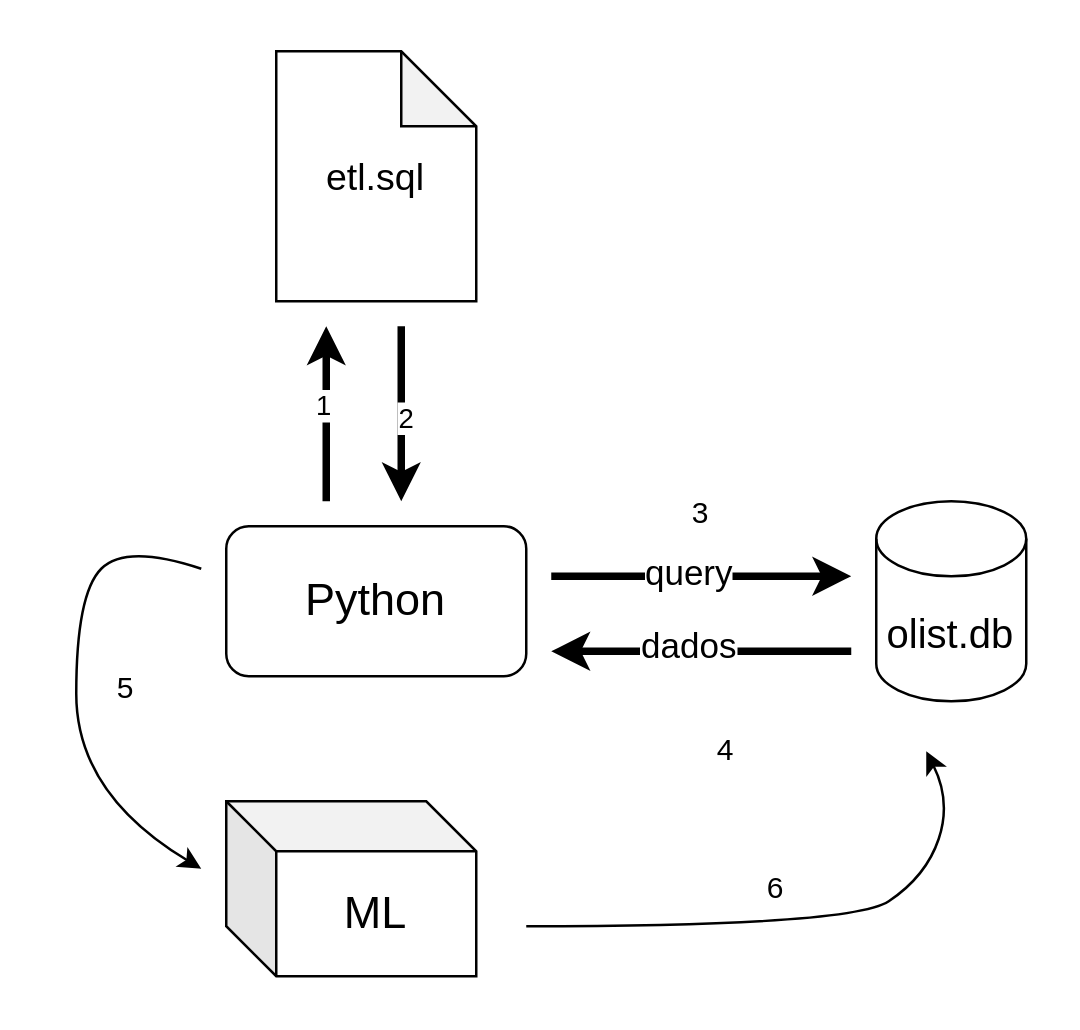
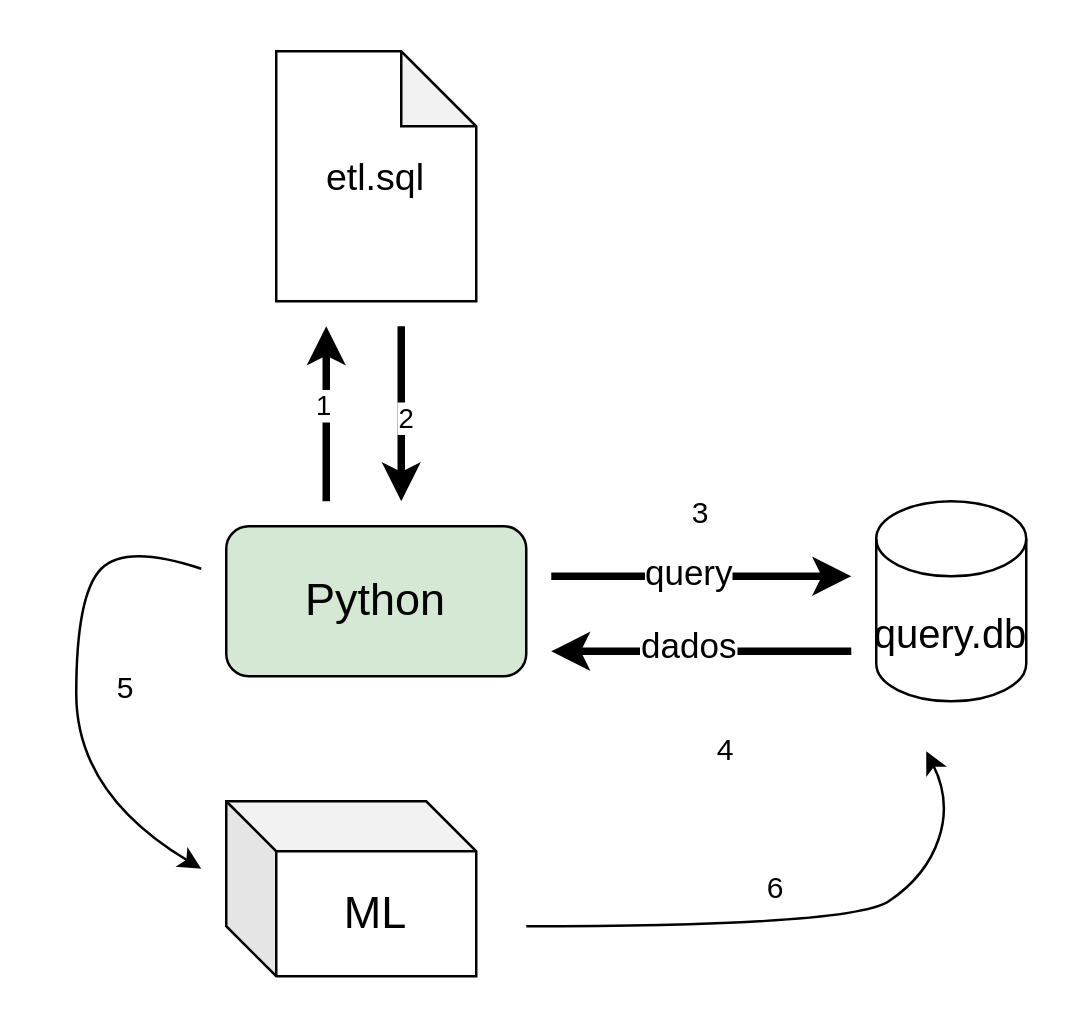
(376, 601) -> (376, 601)
(951, 634) -> (951, 634)
